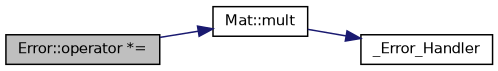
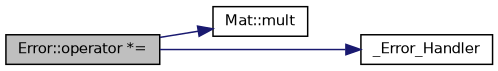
(327, 33) -> (253, 50)
